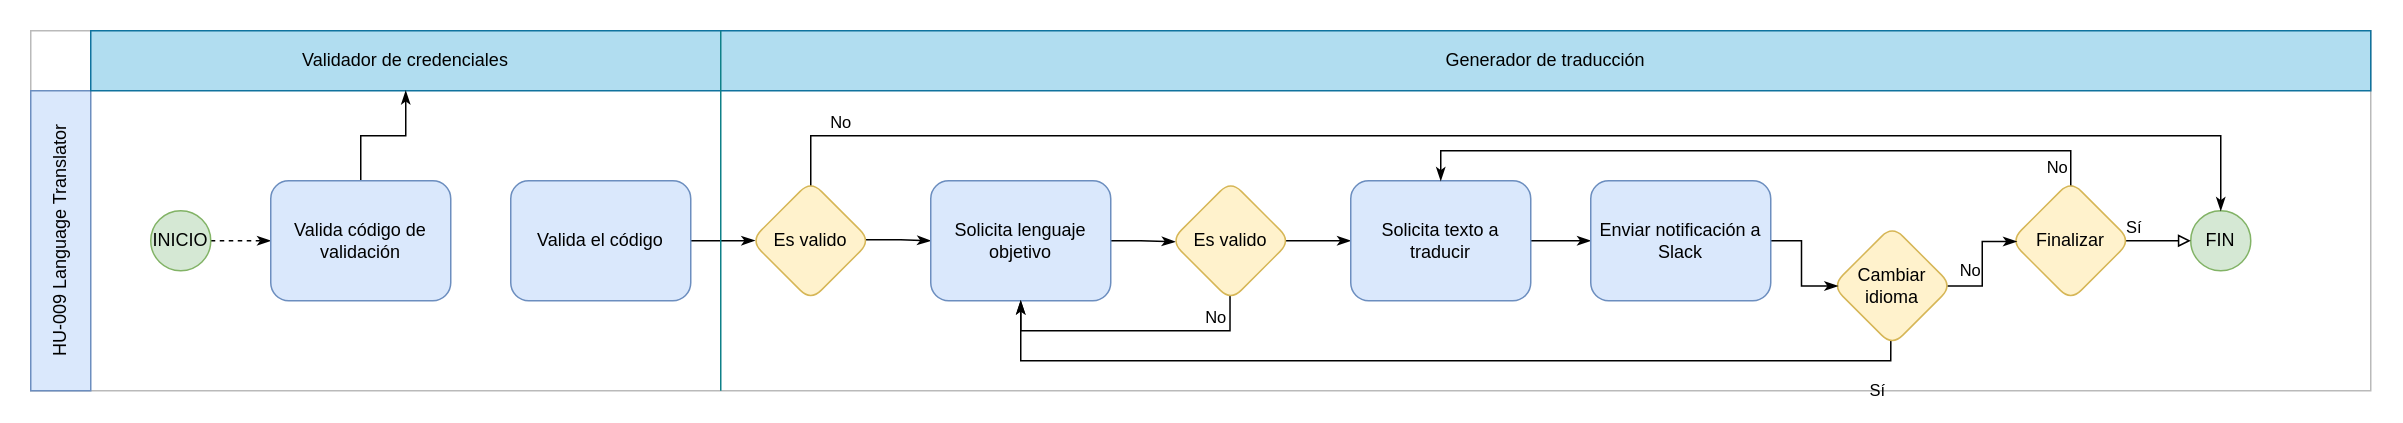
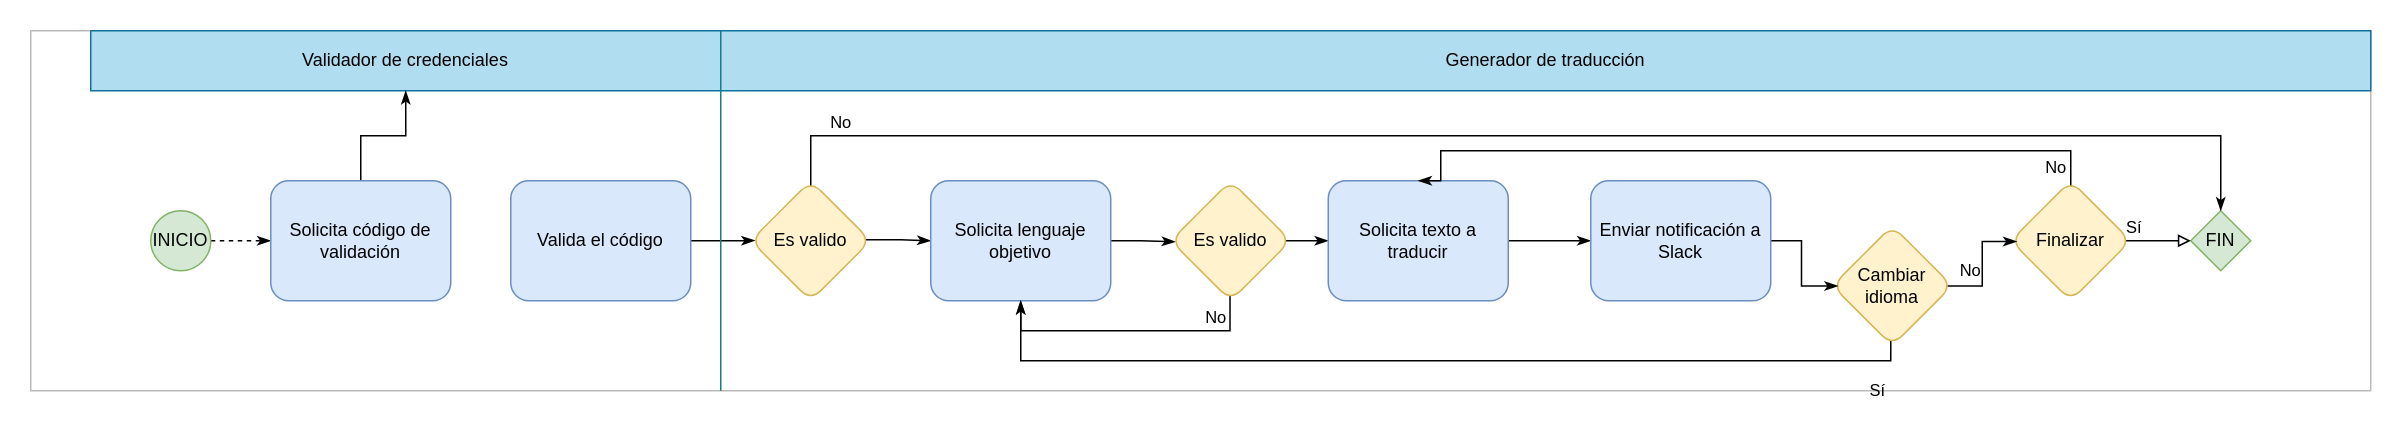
(61, 241) -> none
(361, 241) -> (361, 241)
(1441, 241) -> (1418, 241)
(2221, 241) -> (2221, 241)
